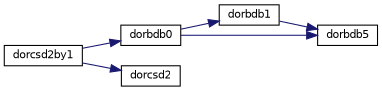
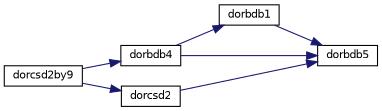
(151, 35) -> (151, 56)
(43, 56) -> (43, 76)
none -> (244, 77)
